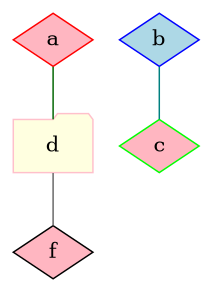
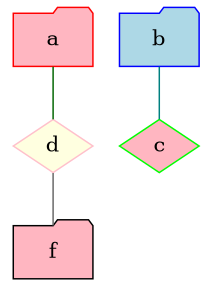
(53, 40) -> (53, 40)
(159, 40) -> (159, 40)
(53, 146) -> (53, 146)
(53, 252) -> (53, 252)
